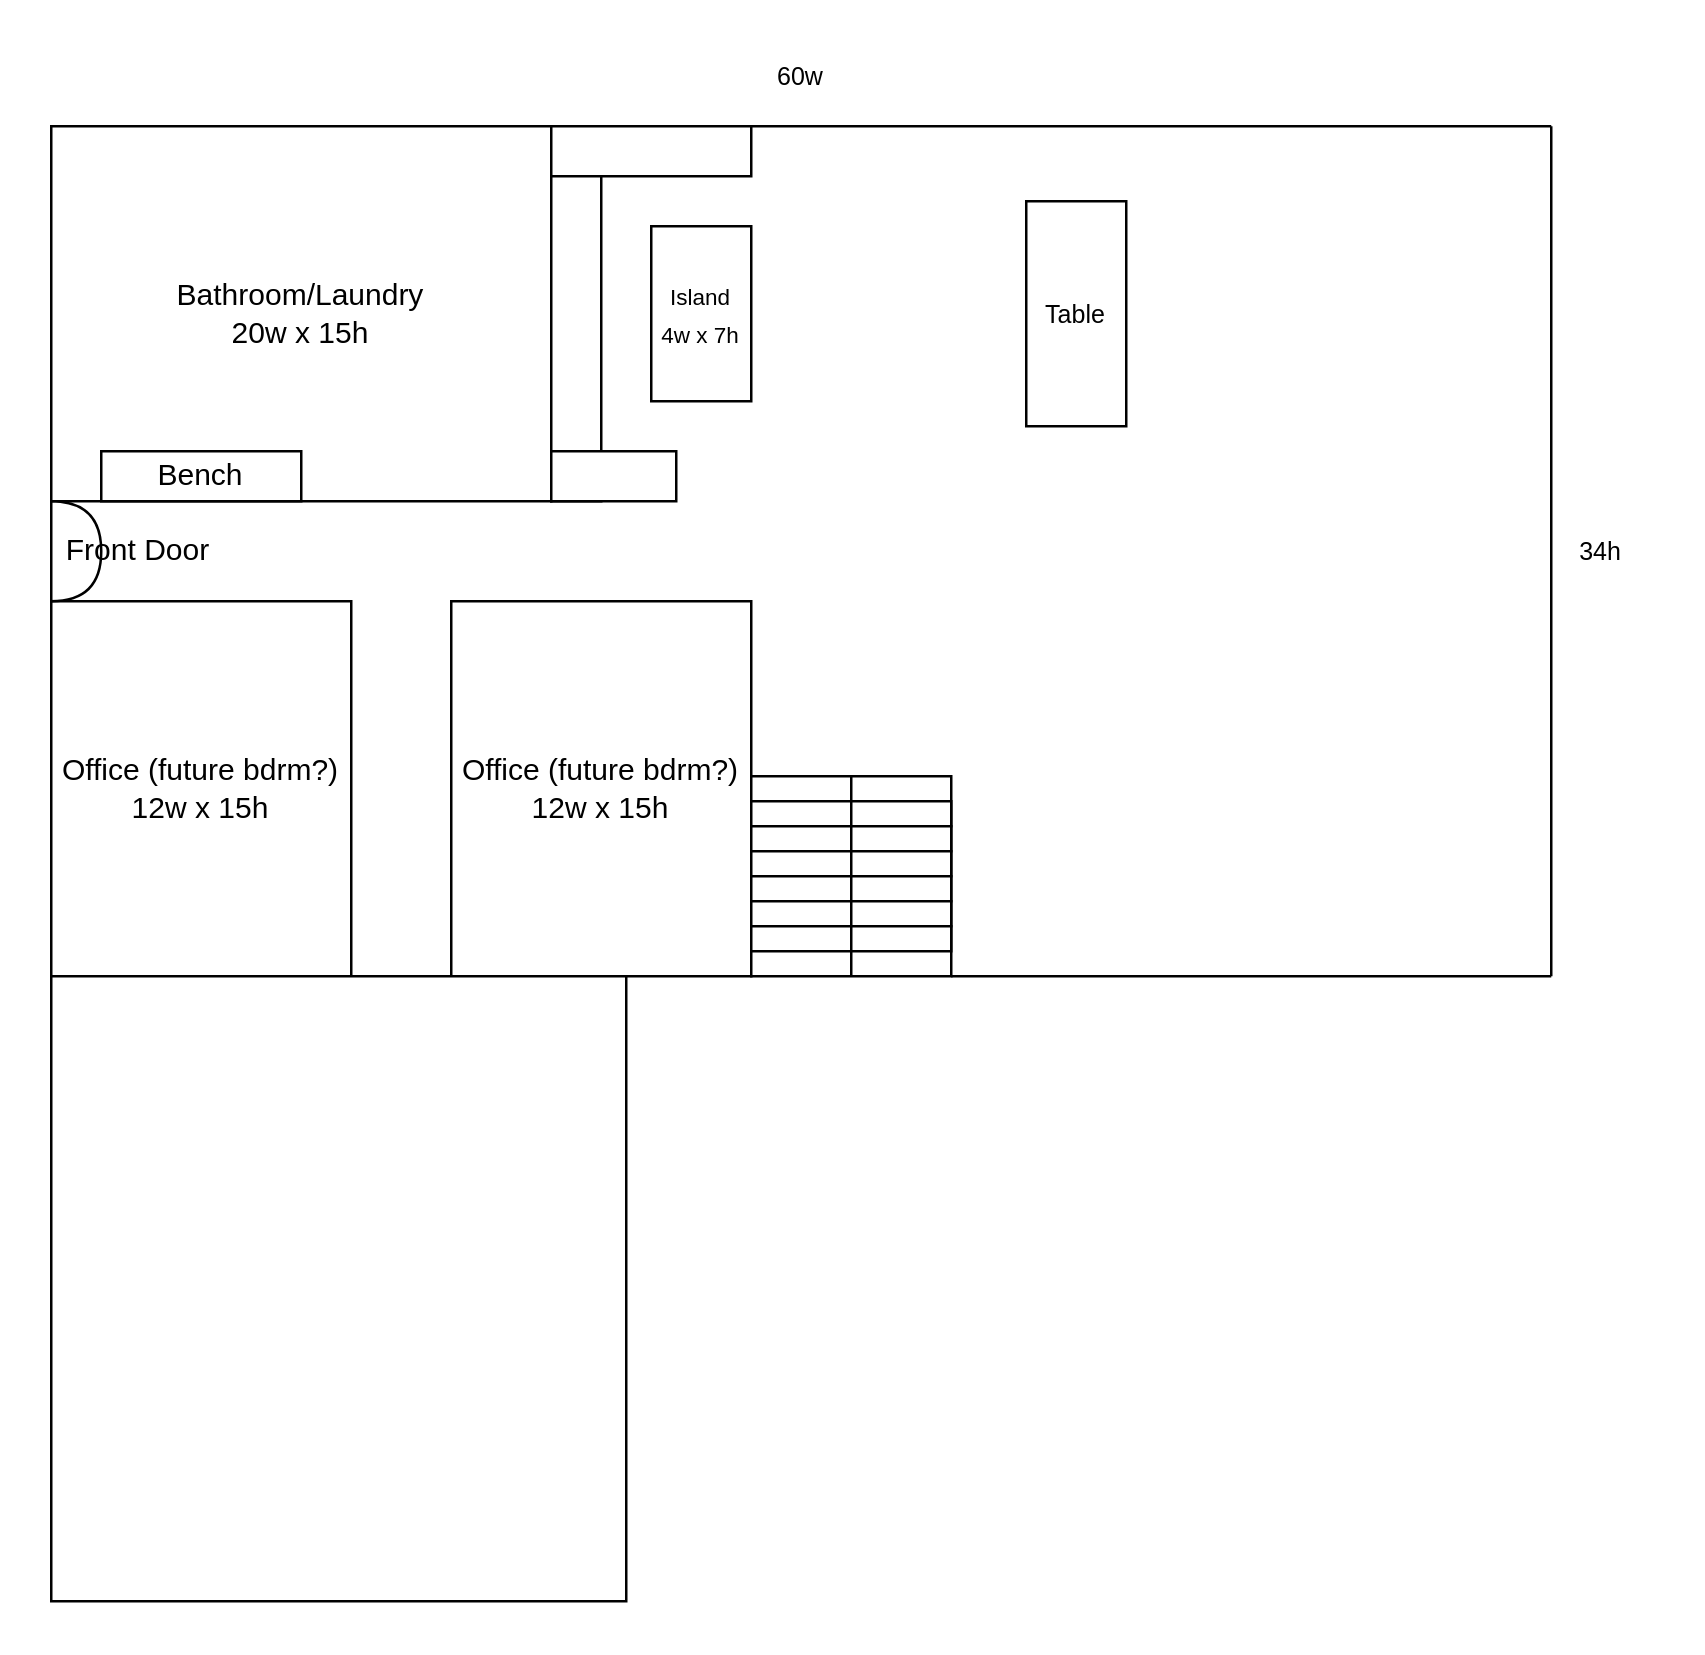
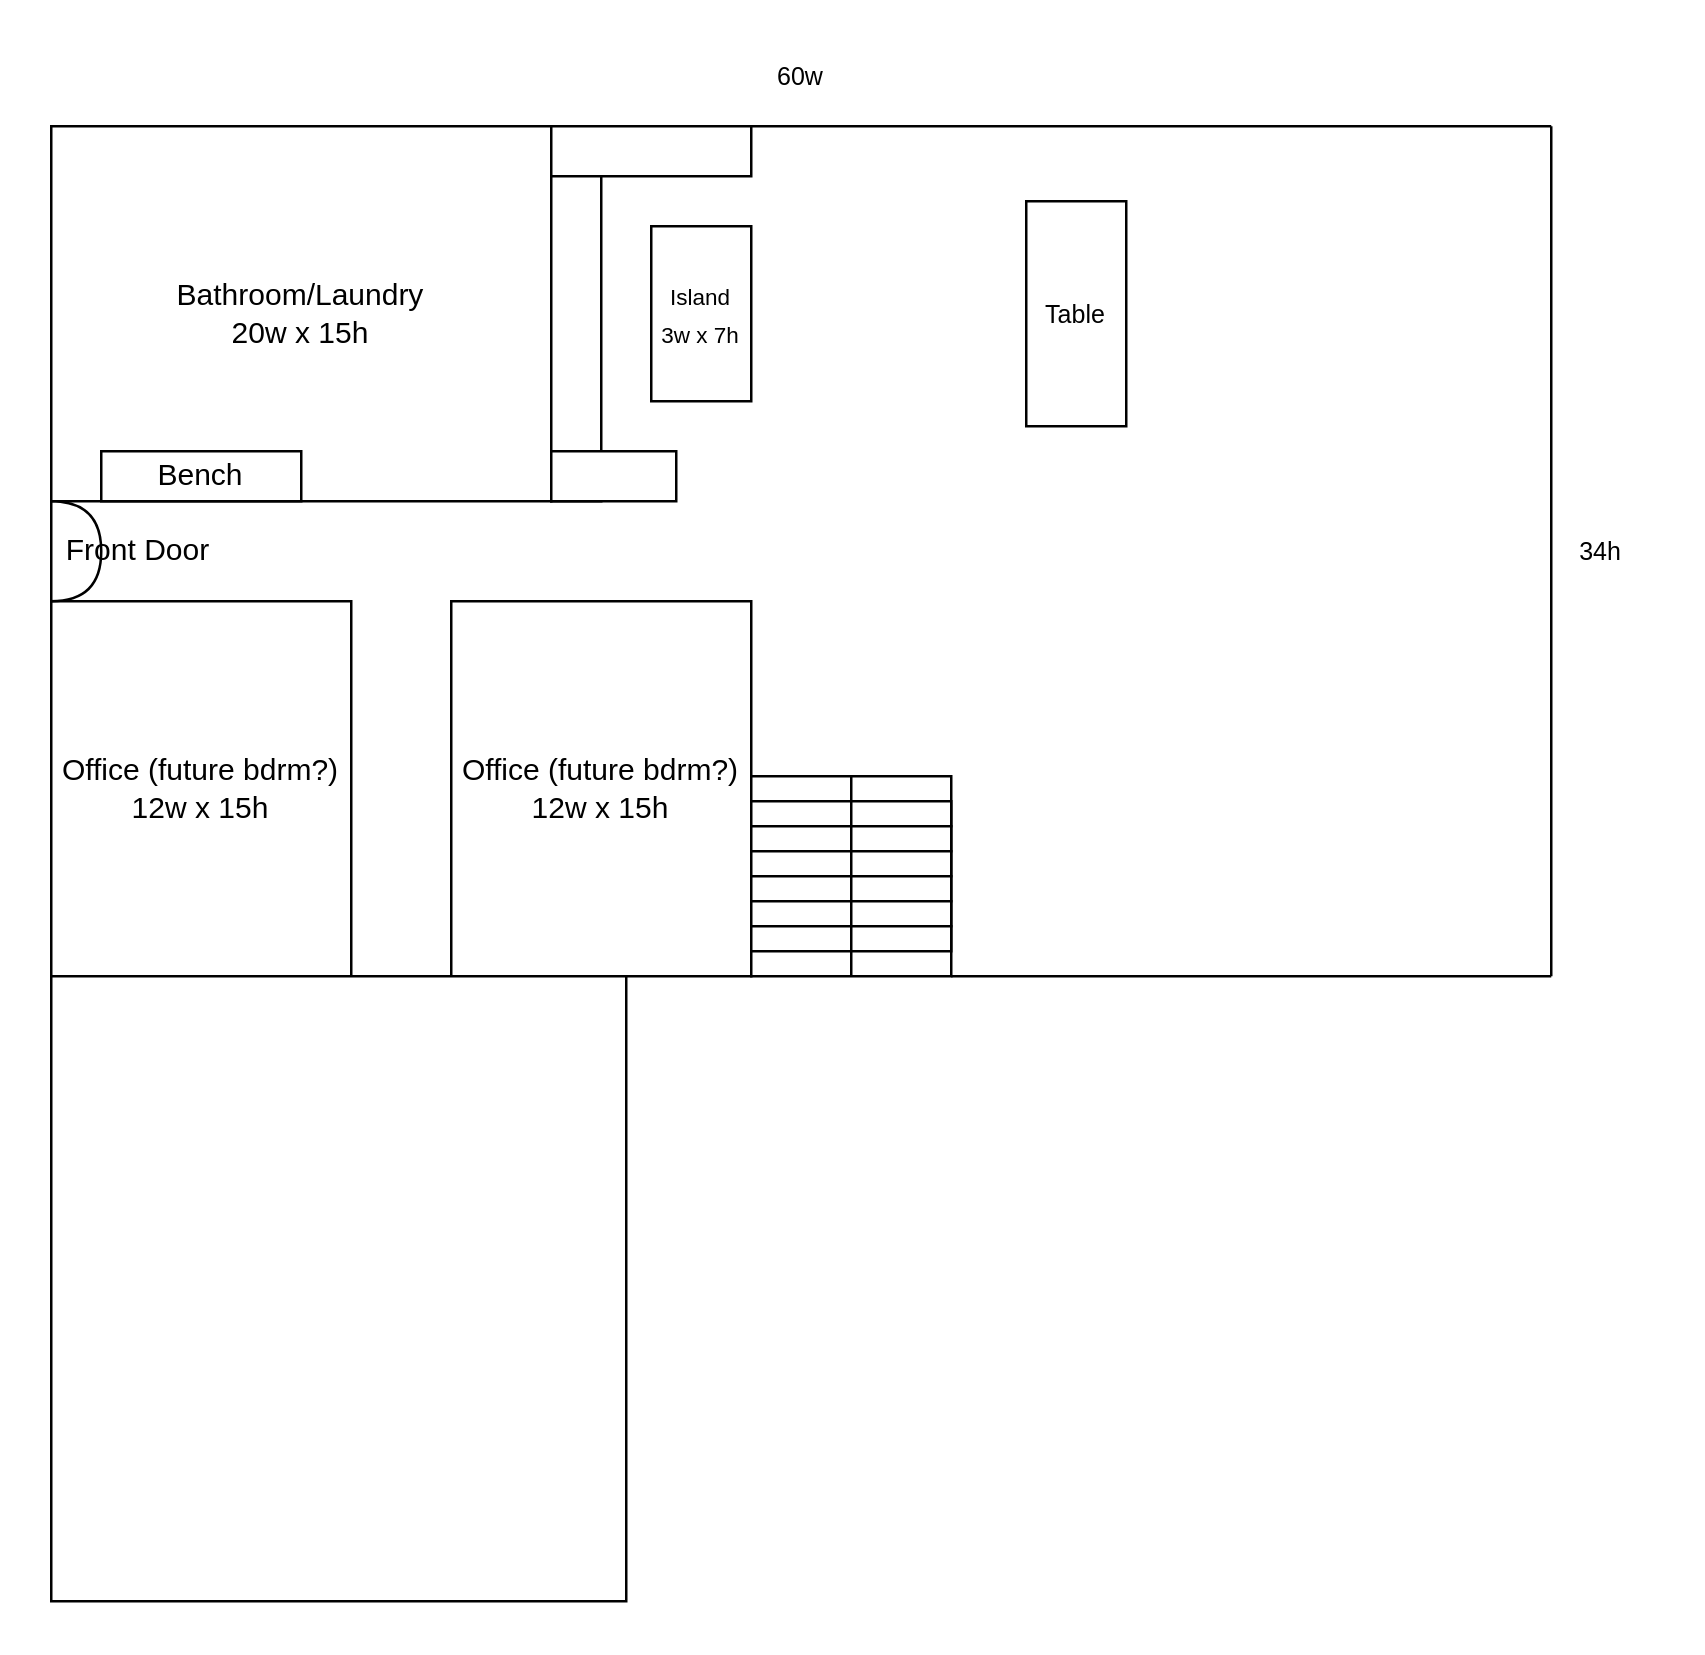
(701, 314) -> (701, 314)
